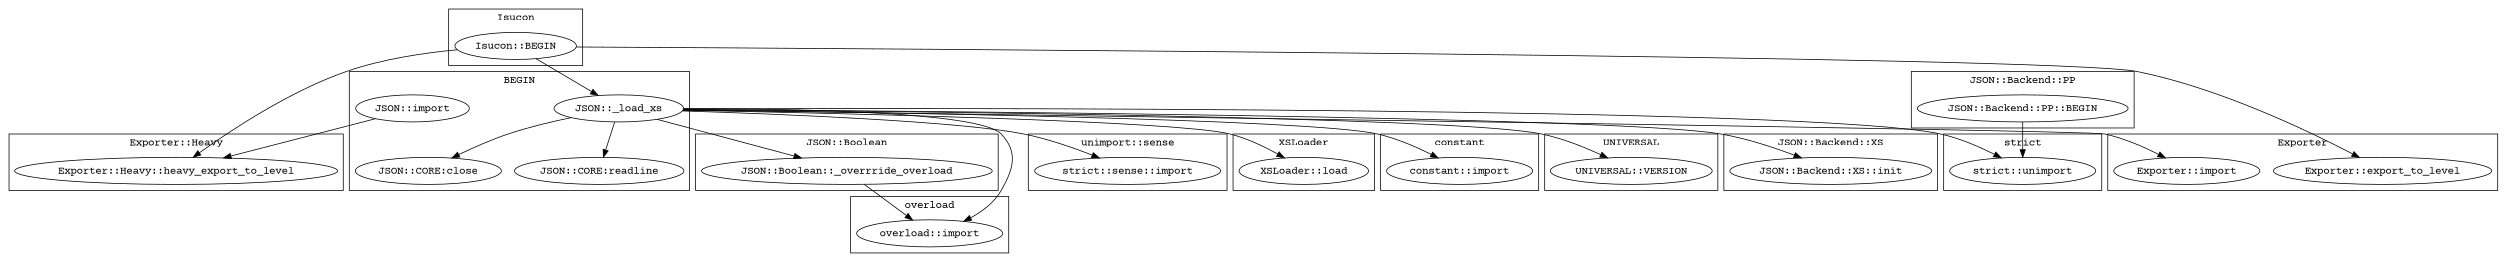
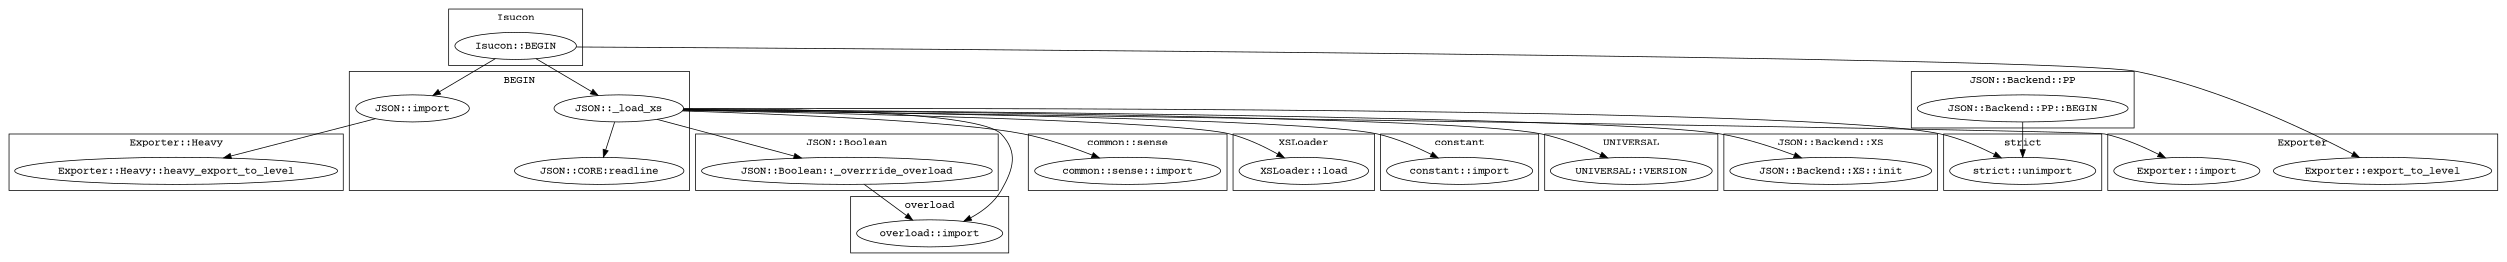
(321, 82) -> (465, 77)
(1128, 143) -> (1128, 143)
(428, 171) -> none
(1128, 171) -> (1128, 171)
